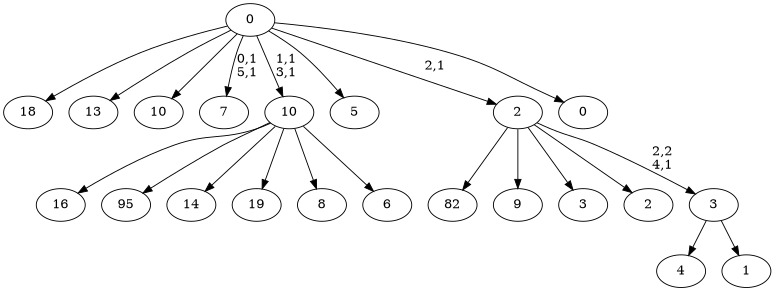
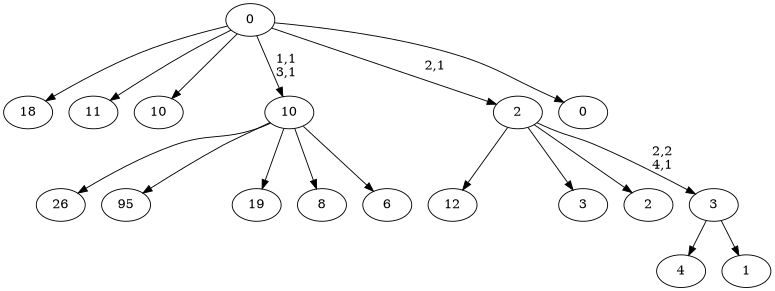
(93, 112) -> (93, 112)
(224, 112) -> none
(355, 112) -> none
(61, 205) -> (61, 205)
(191, 205) -> none
(453, 205) -> (453, 205)
(518, 205) -> none
